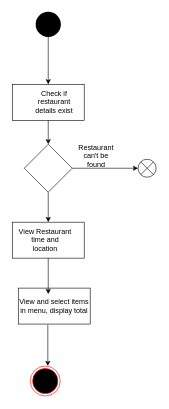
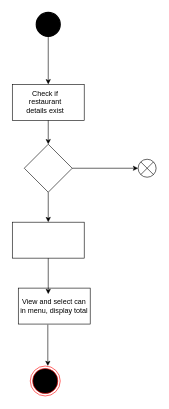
(54, 102) -> (45, 102)
(96, 156) -> none
(45, 240) -> none
(54, 306) -> (54, 306)
